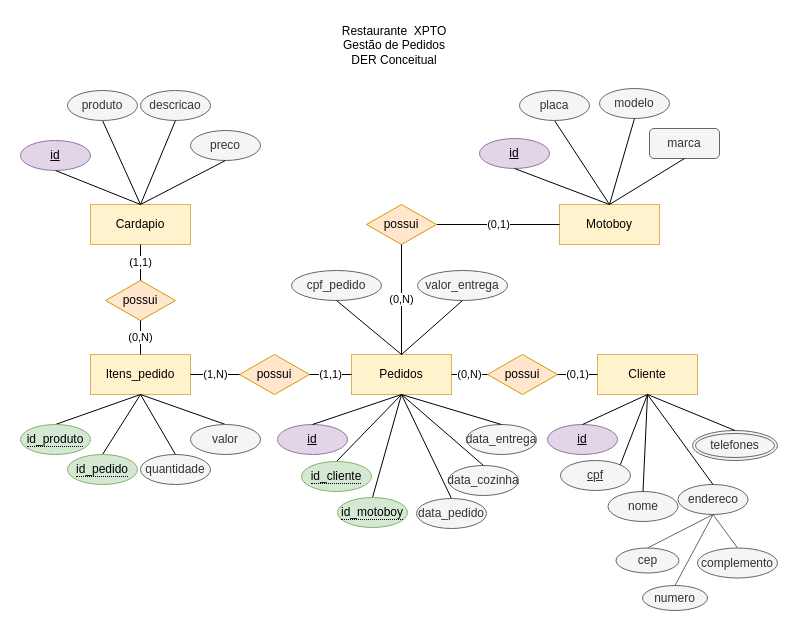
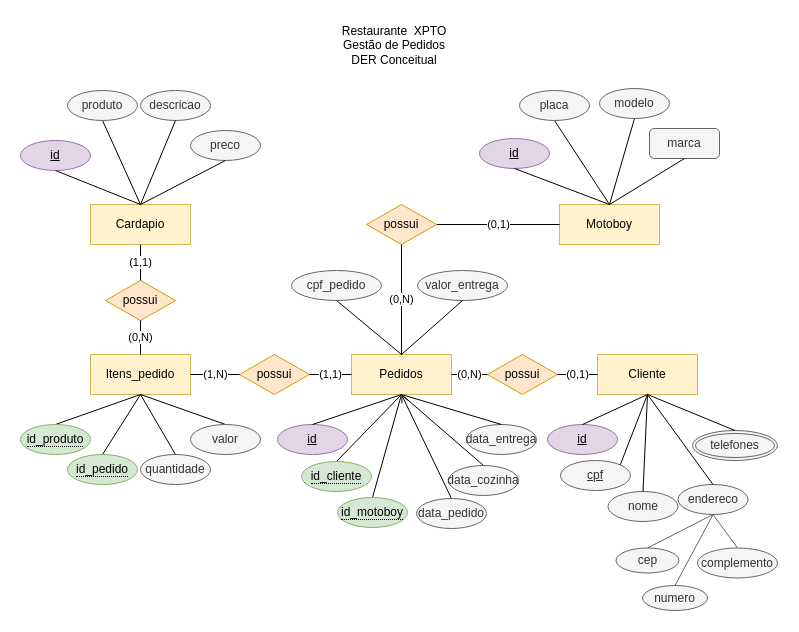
(405, 401) -> (405, 401)
